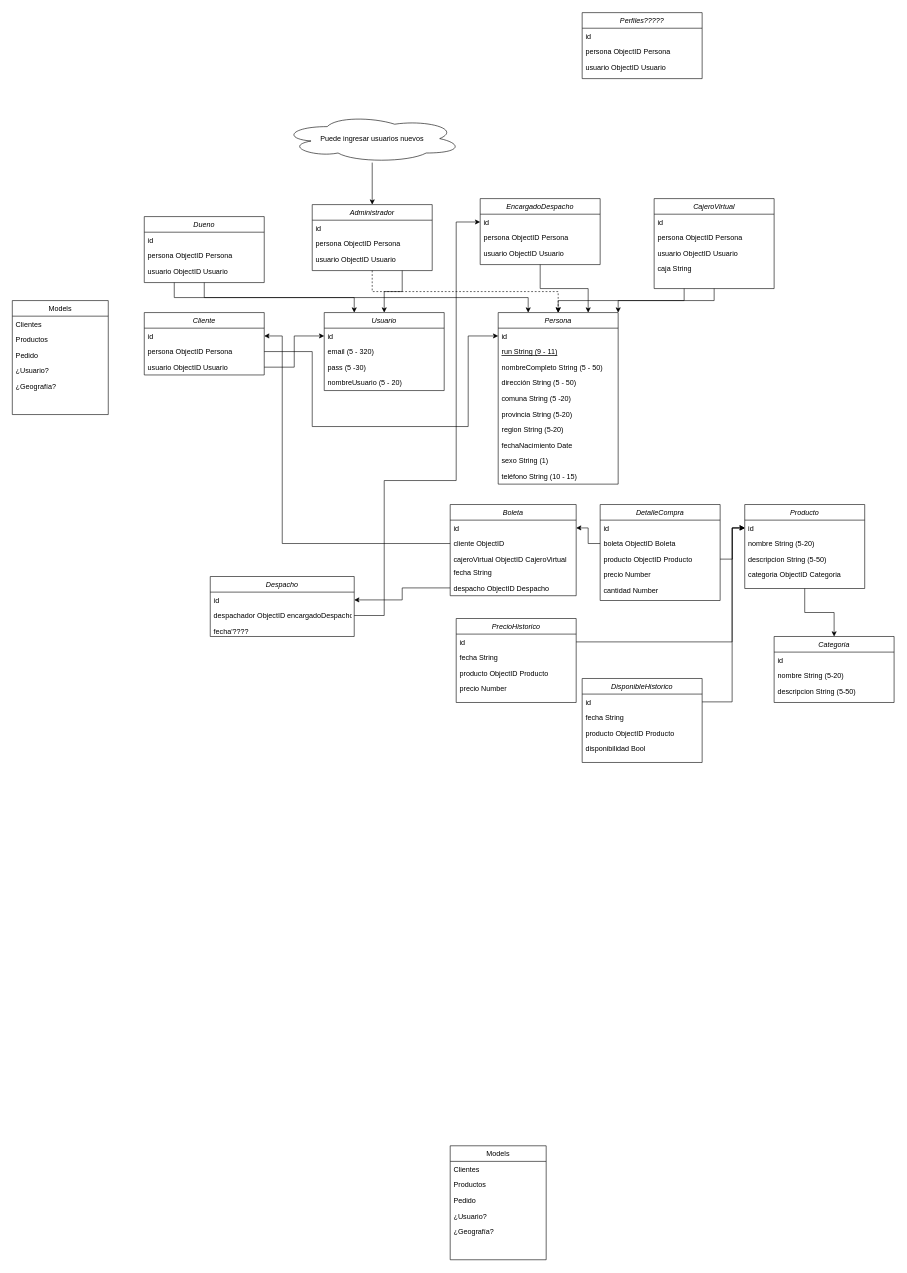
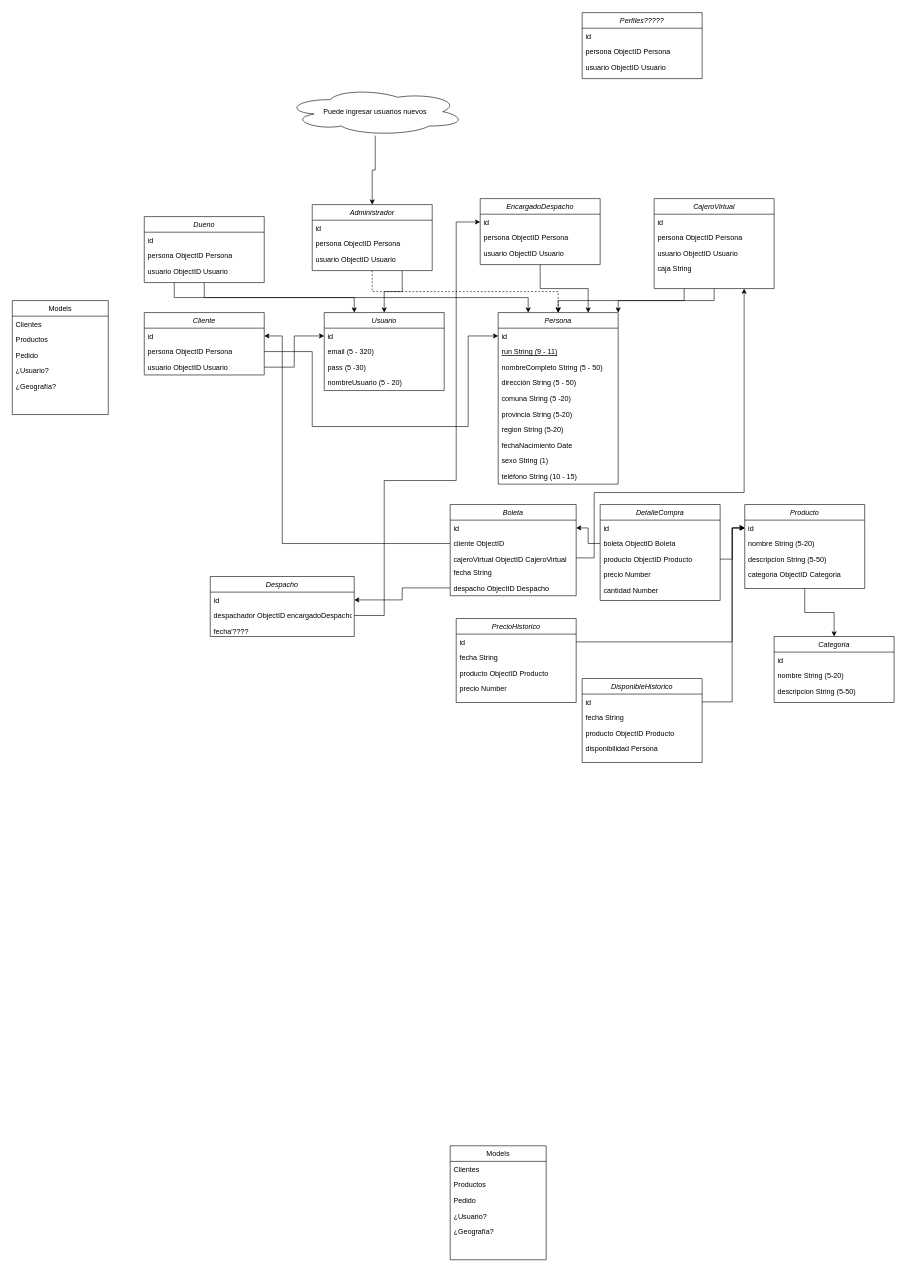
(372, 138) -> (375, 111)
none -> (669, 492)
(617, 749) -> (624, 749)
